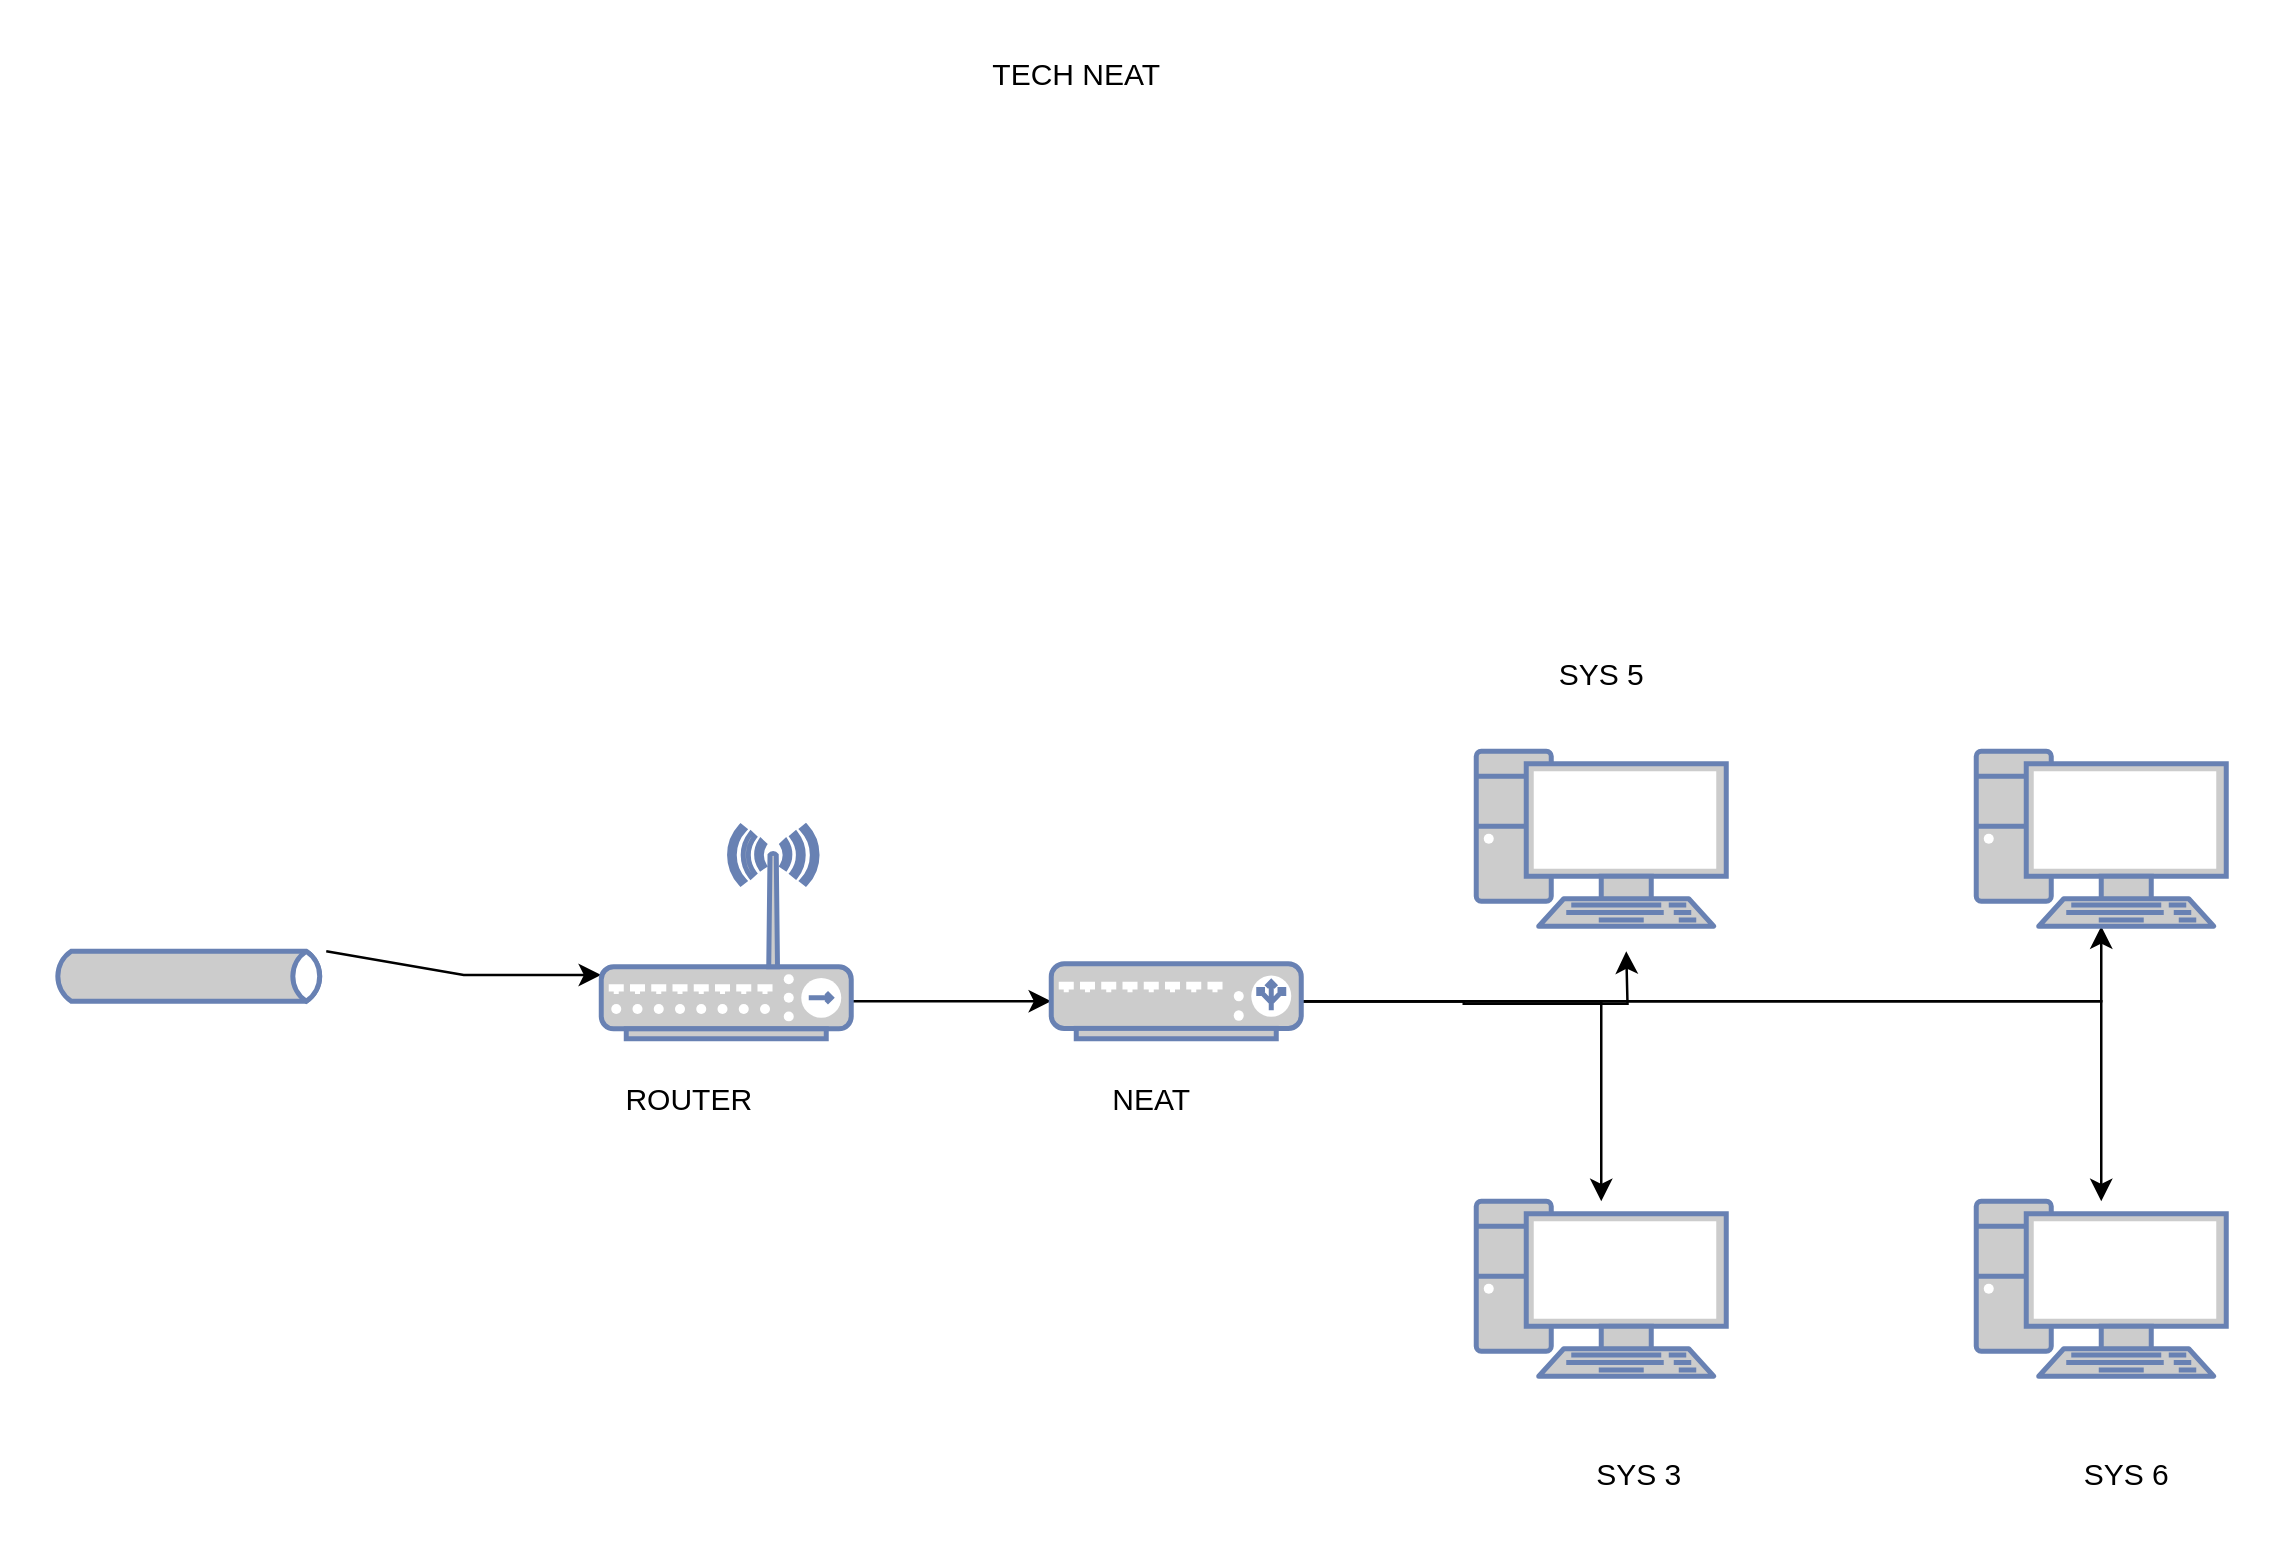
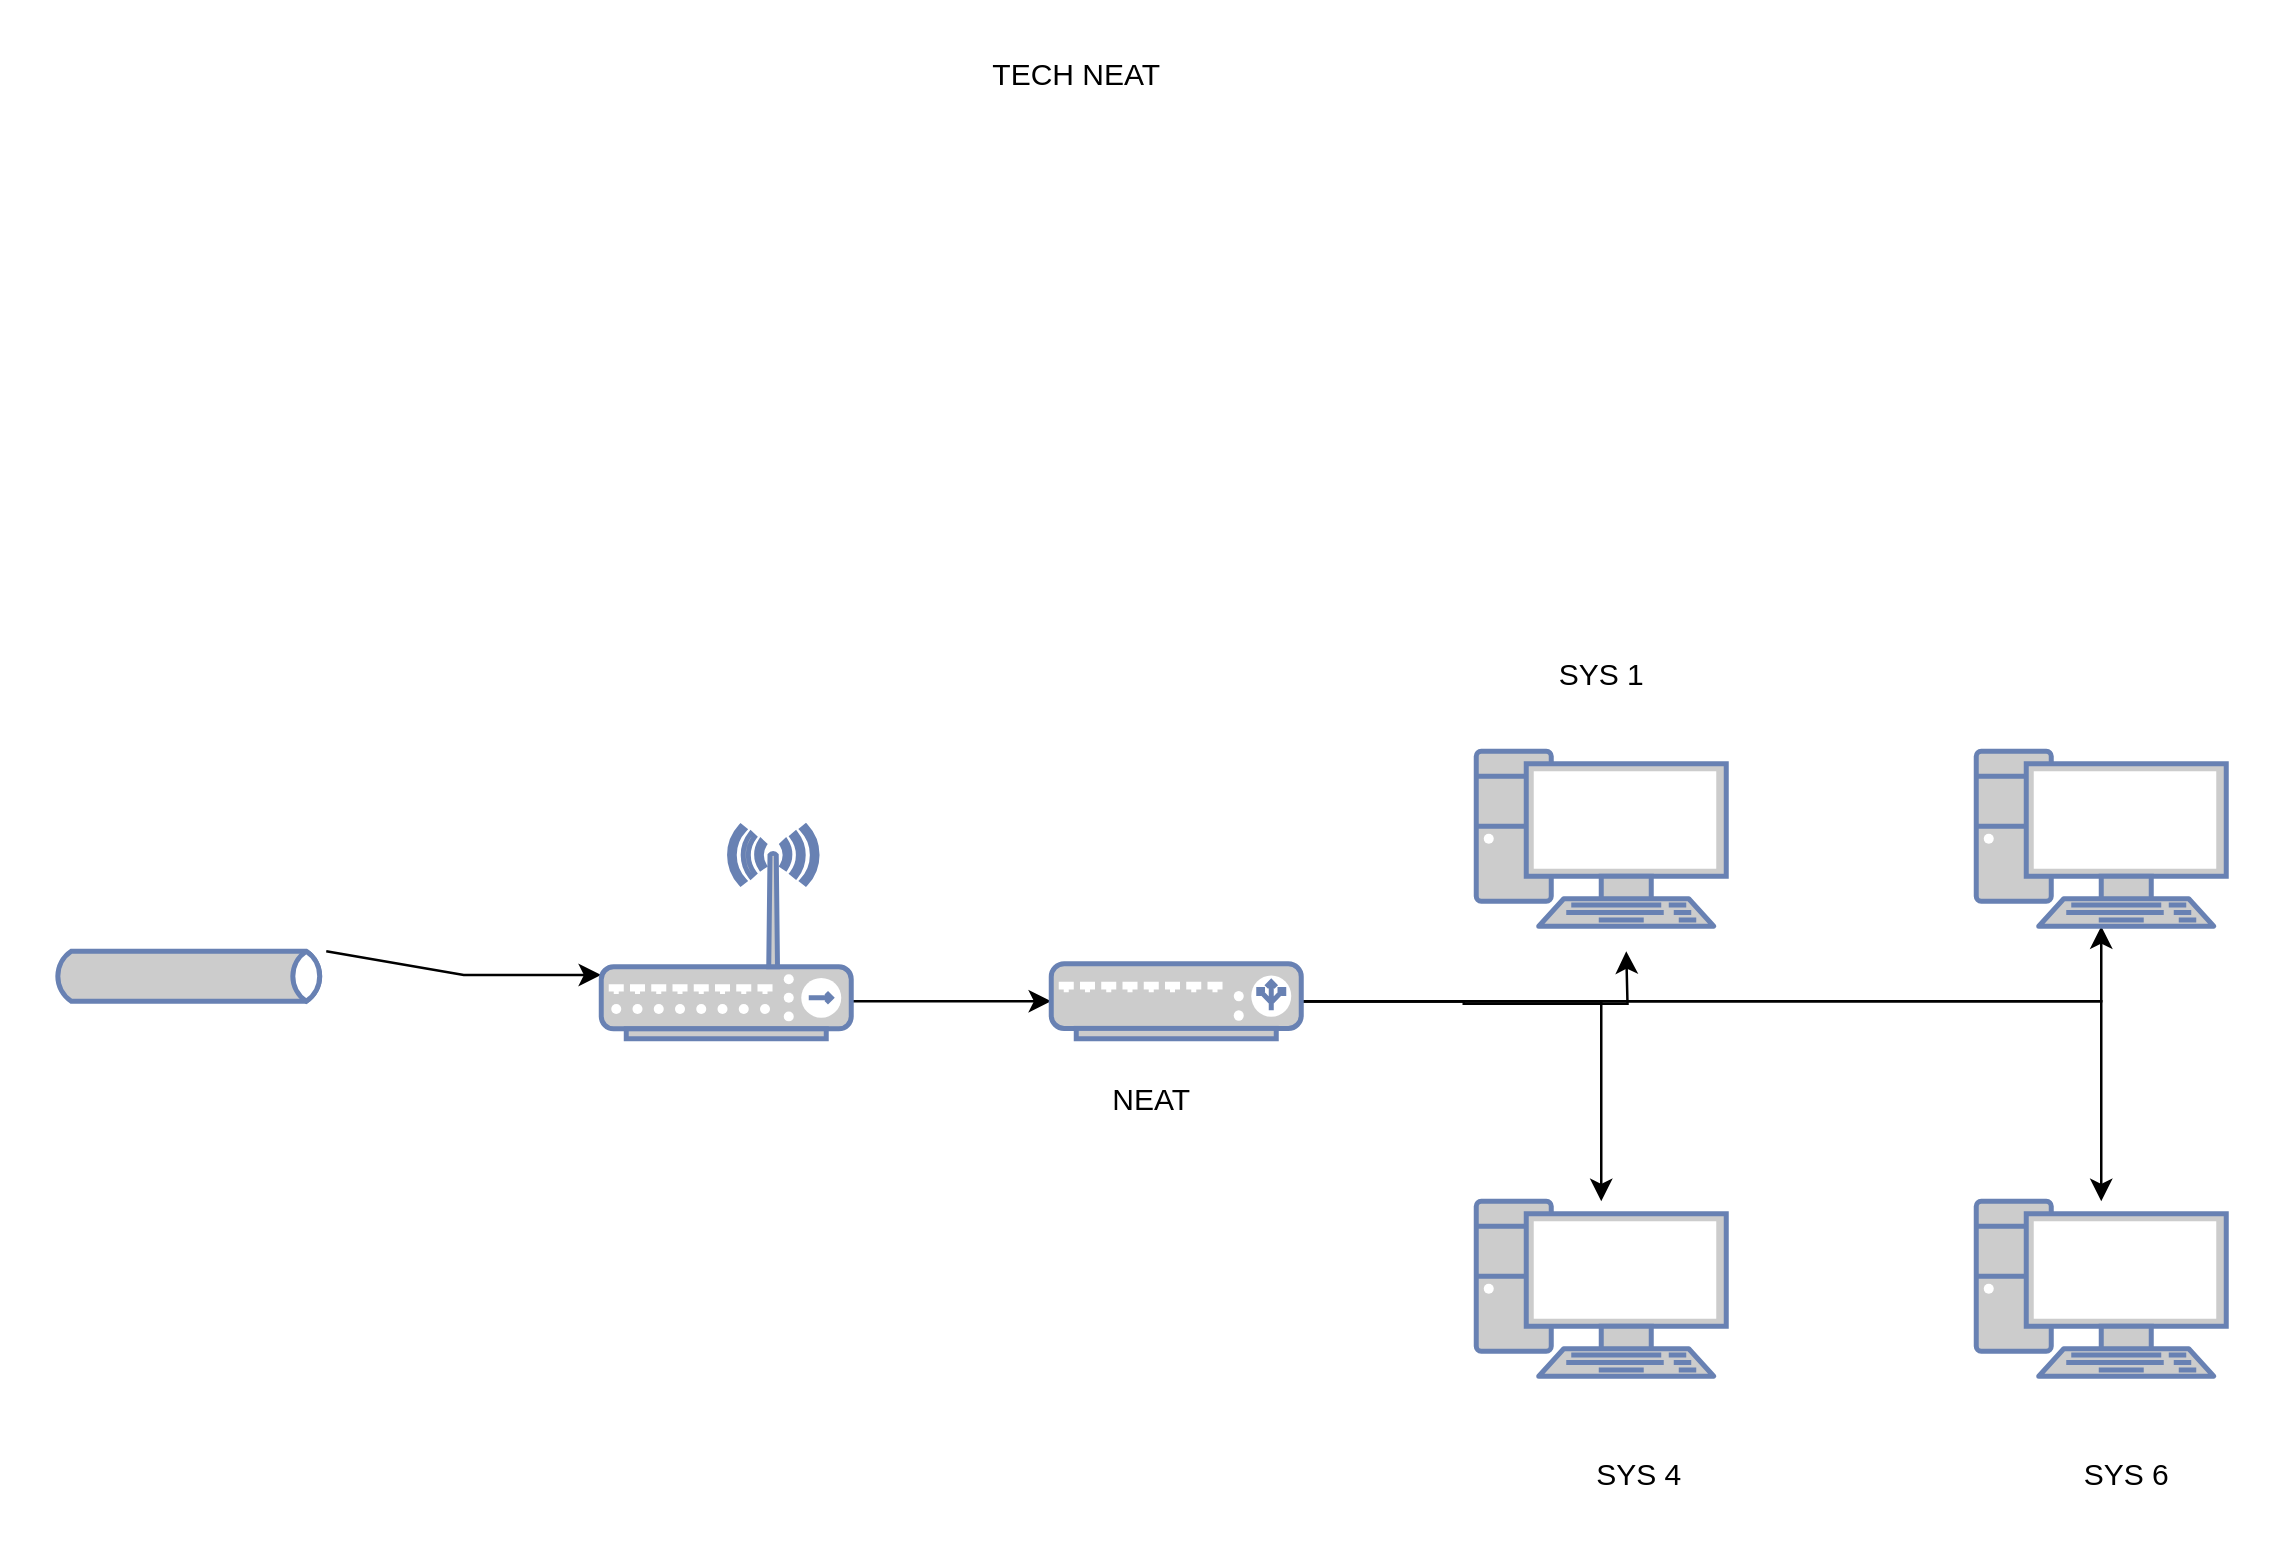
(1603, 676) -> (1603, 676)
(689, 1101) -> none
(1640, 1476) -> (1640, 1476)
